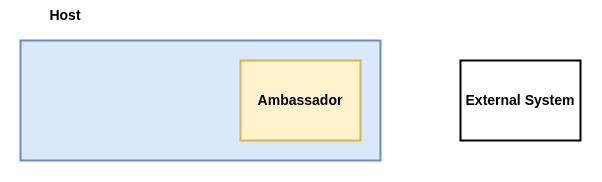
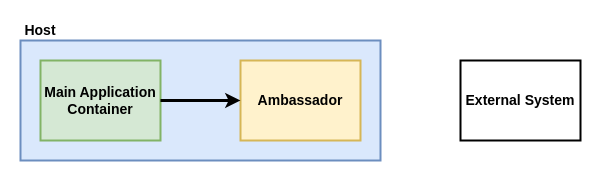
(66, 16) -> (41, 31)
none -> (101, 101)
none -> (195, 101)
